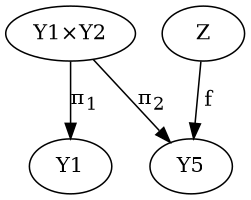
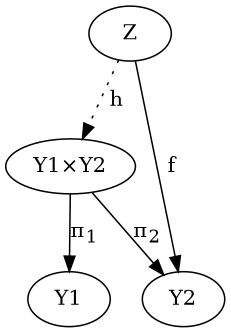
none -> (104, 92)
(191, 166) -> (184, 299)
